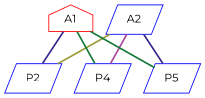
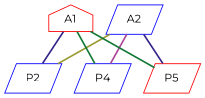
(172, 78) -> (172, 78)
